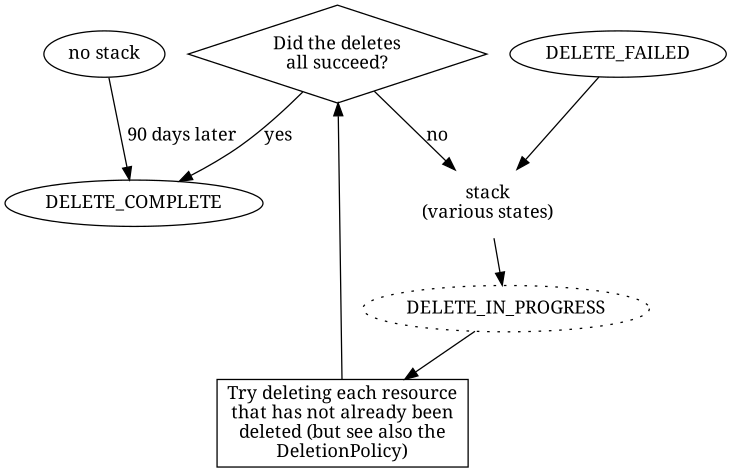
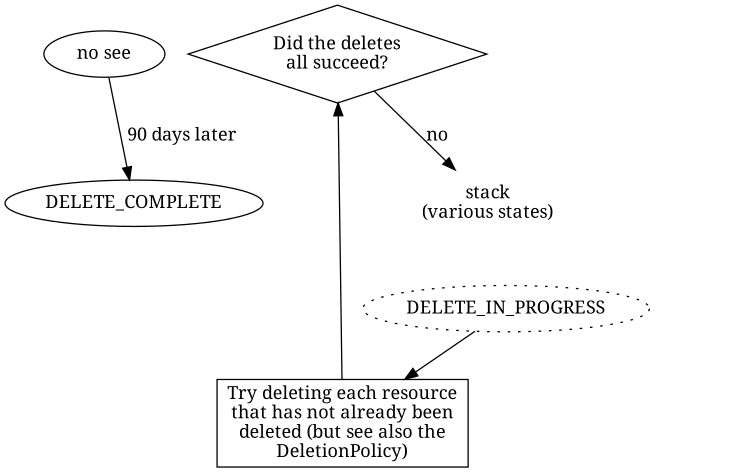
(104, 54) -> (104, 54)
(618, 54) -> none
(250, 138) -> none
(497, 255) -> none
